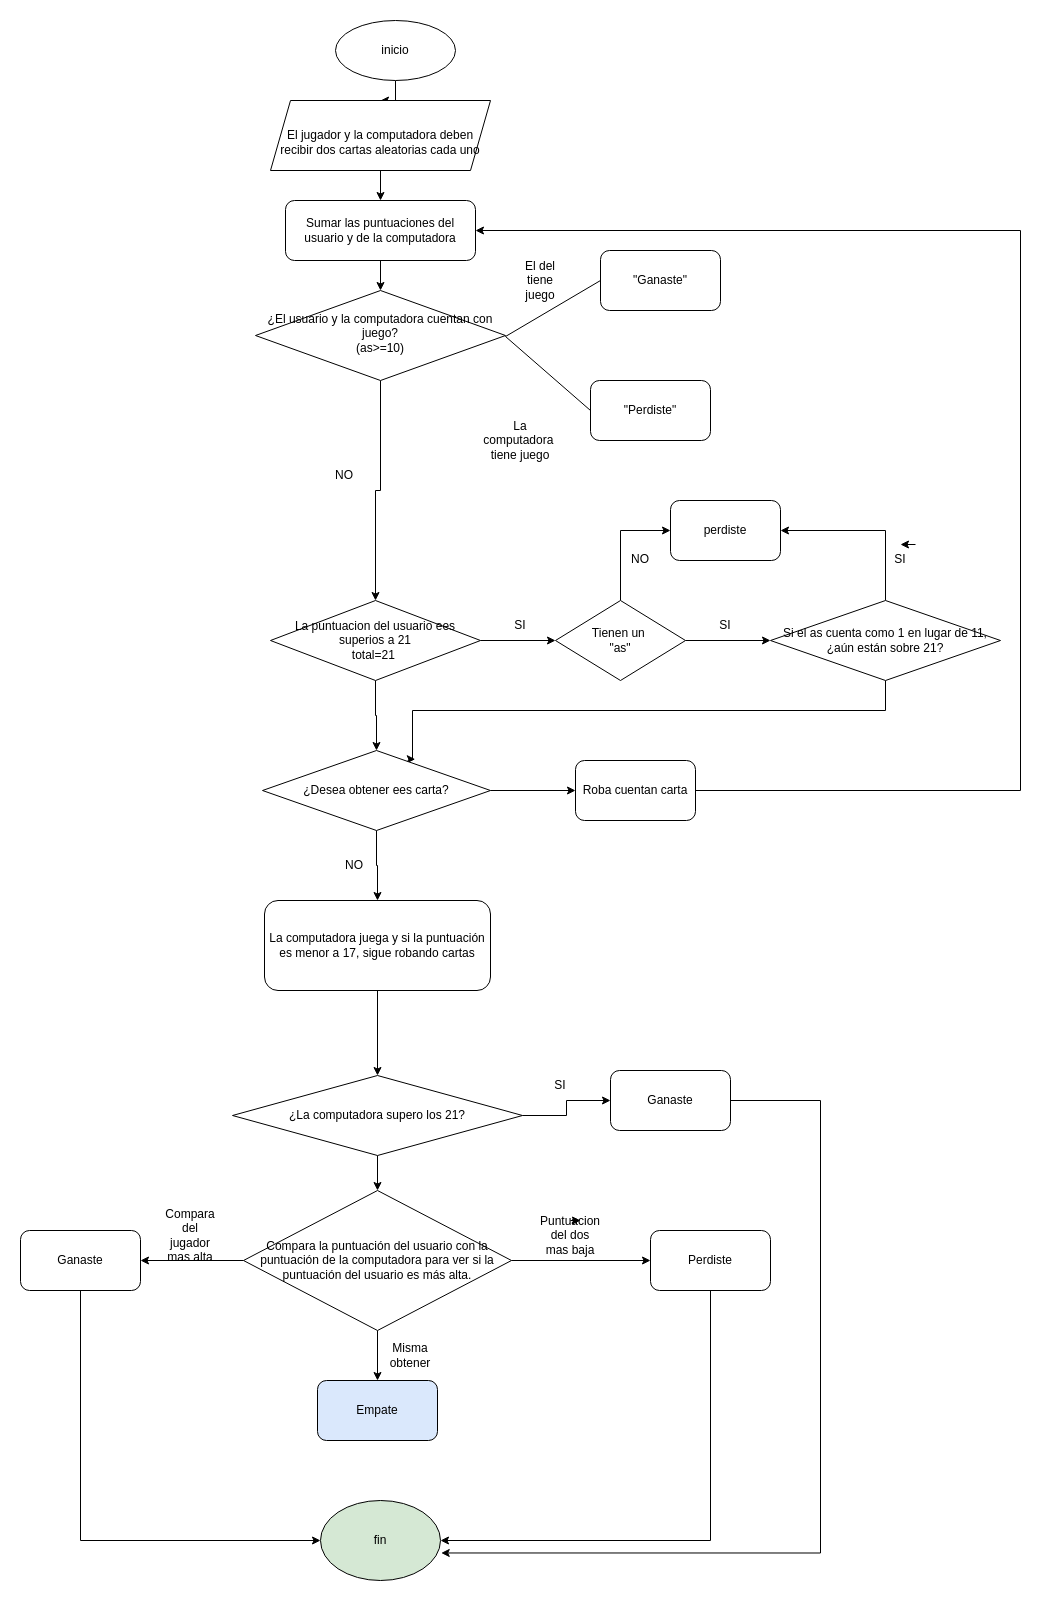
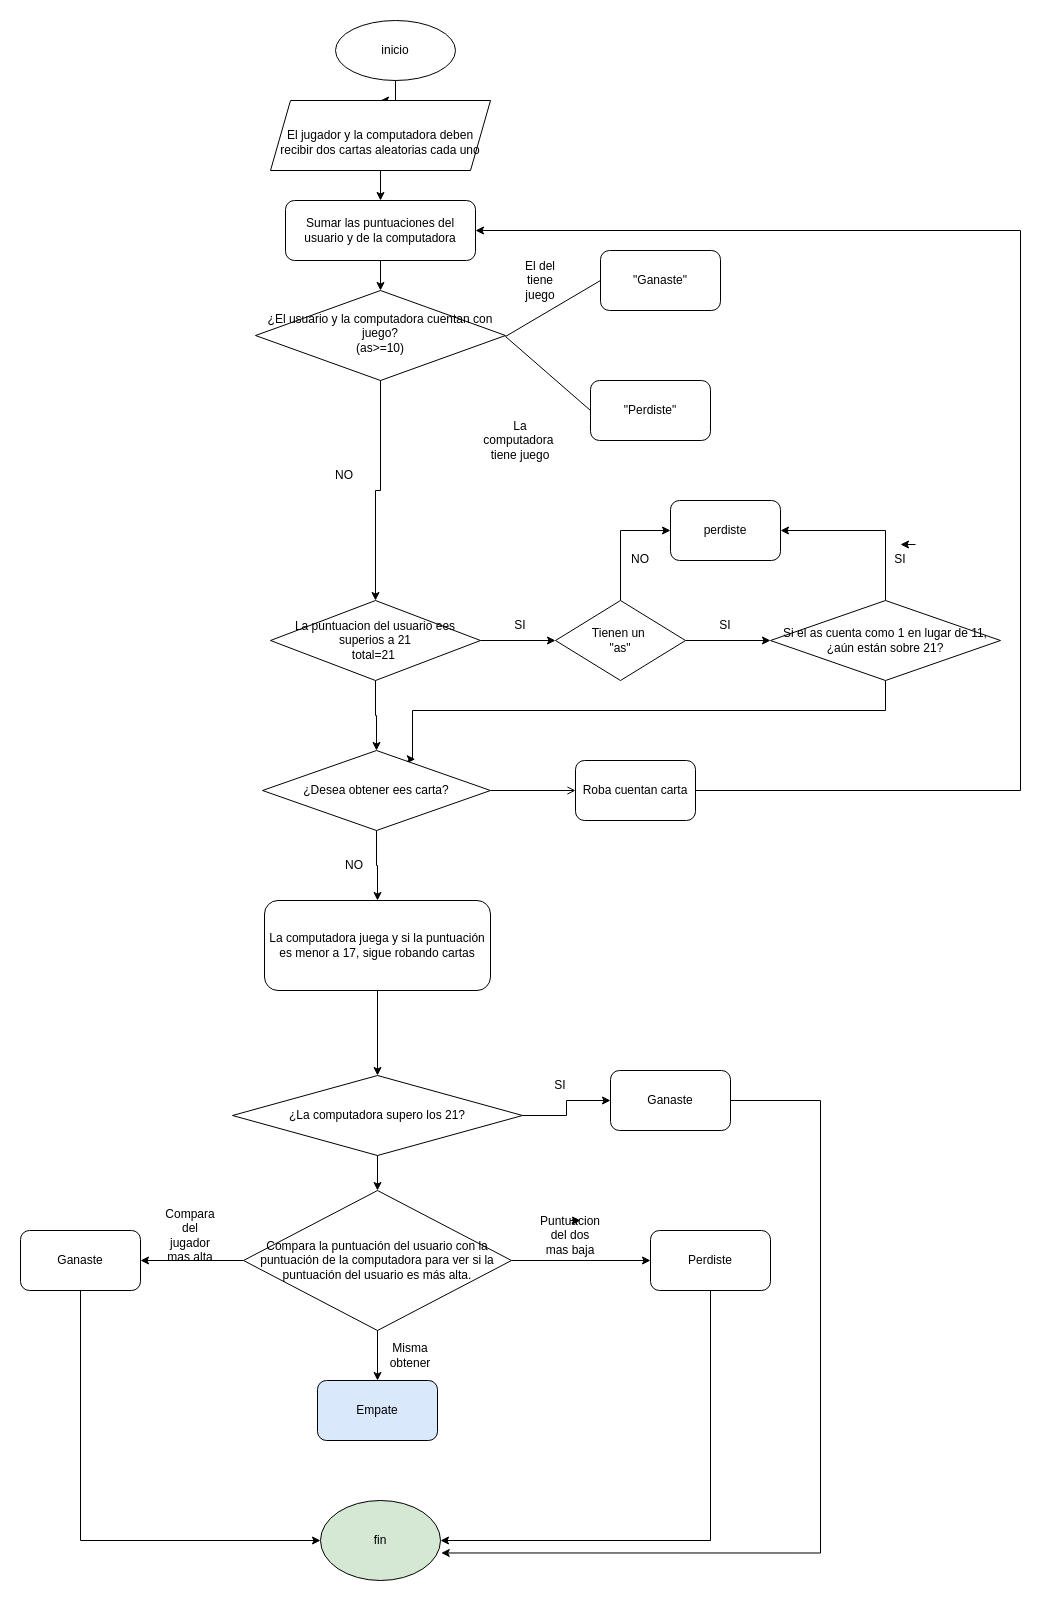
(567, 791) -> (569, 791)
